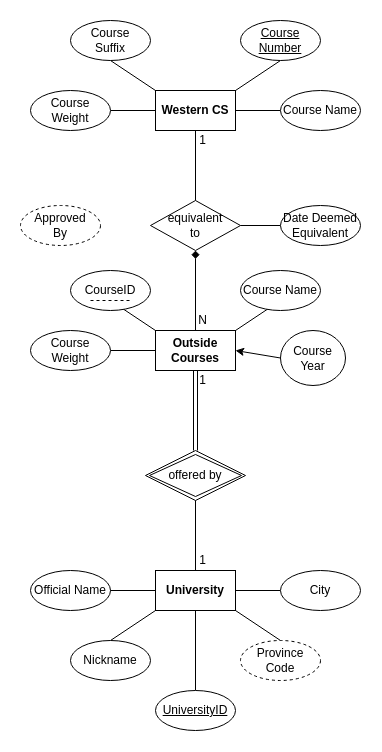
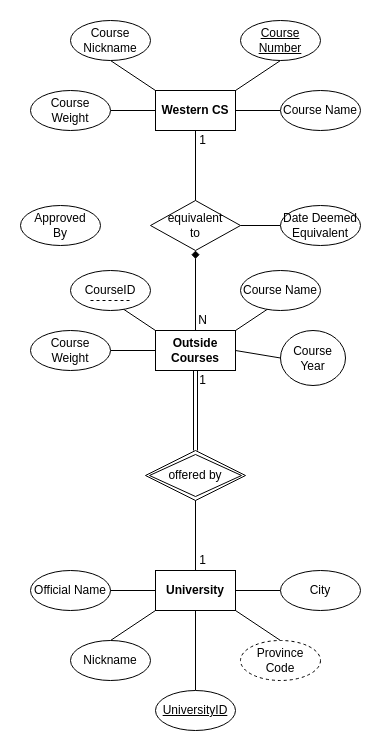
(111, 41) -> (111, 41)
(61, 226) -> (61, 226)
(243, 352) -> (241, 351)
